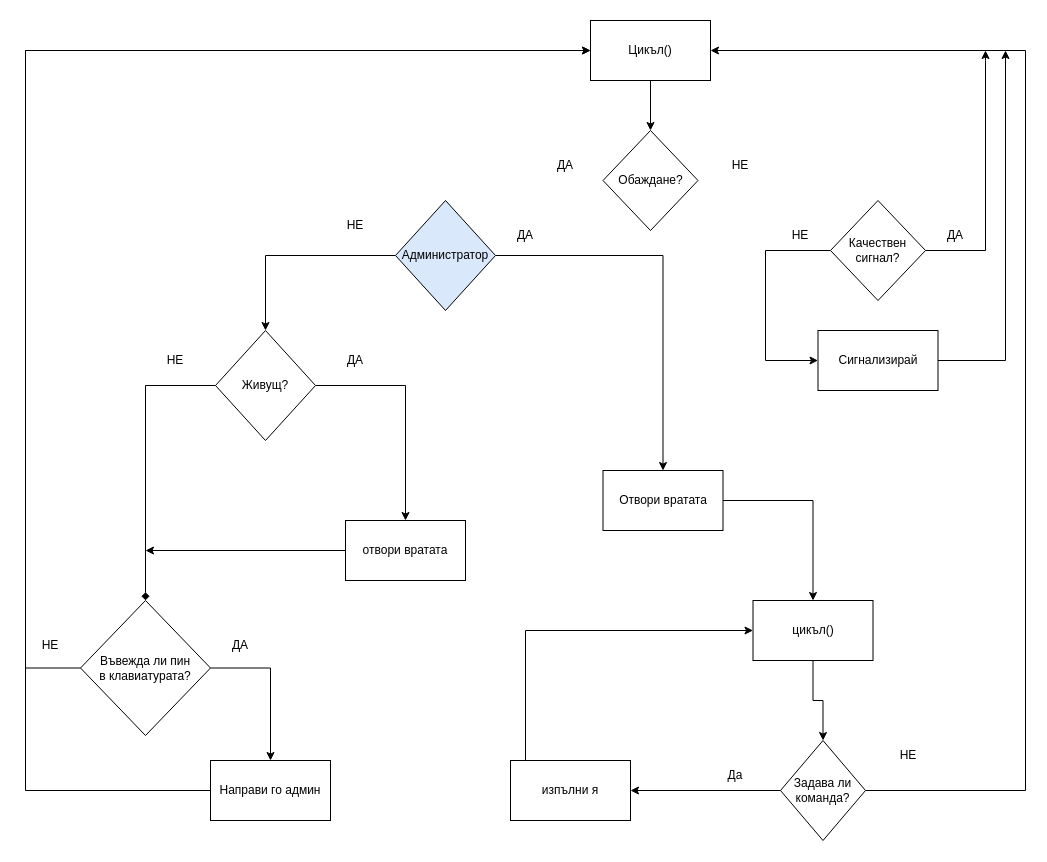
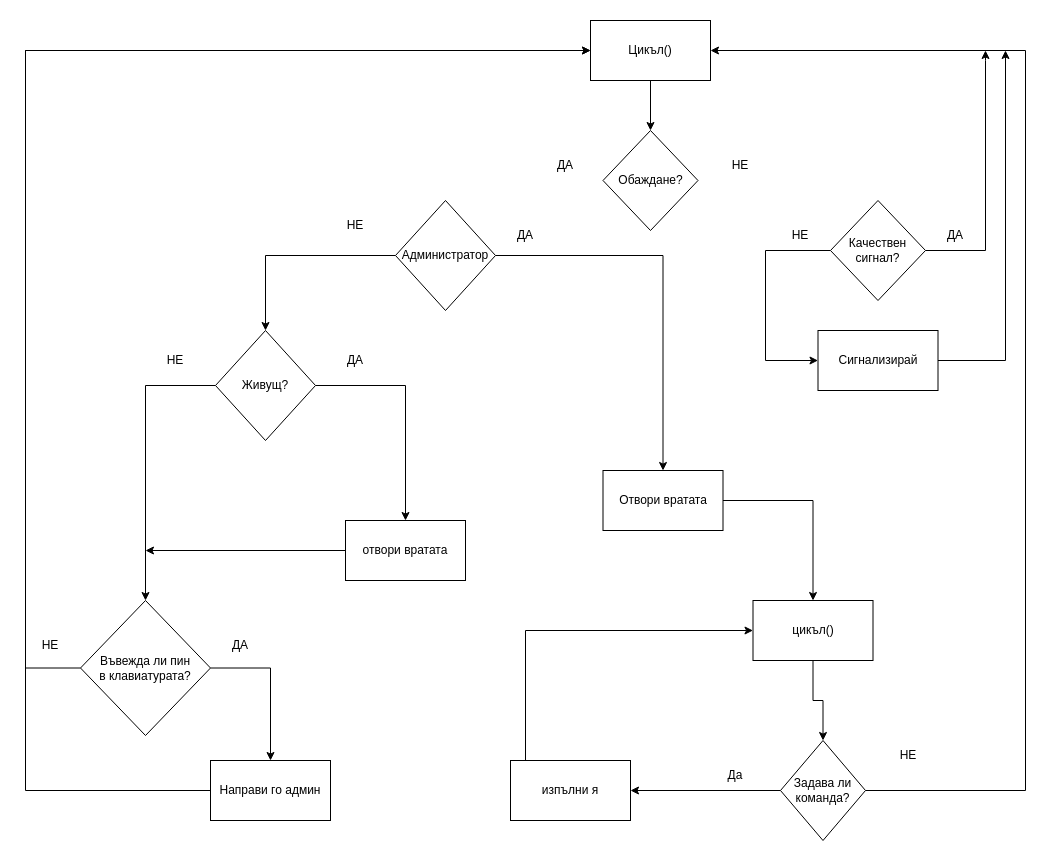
(446, 256) -> (446, 256)
(146, 591) -> (146, 592)
